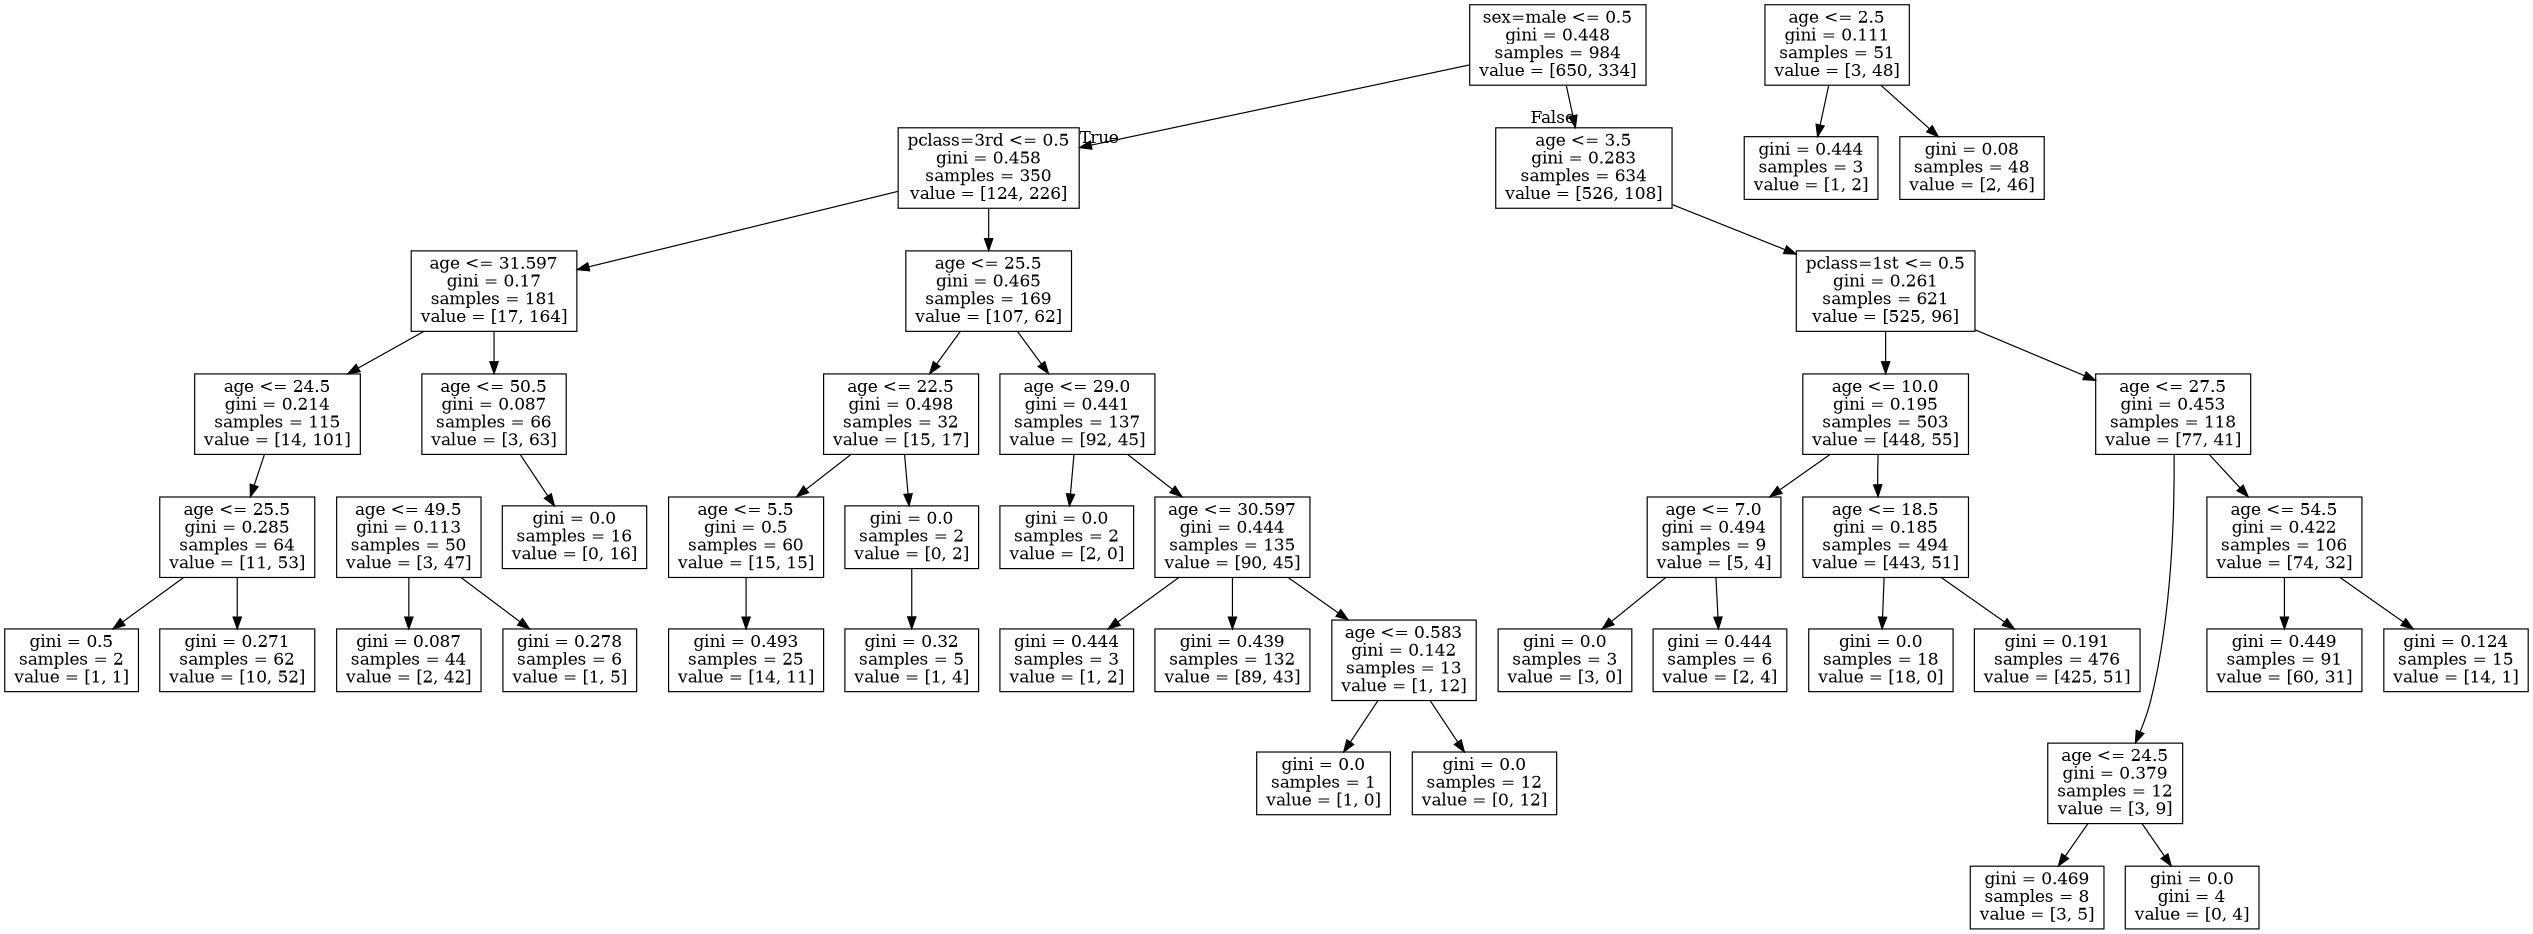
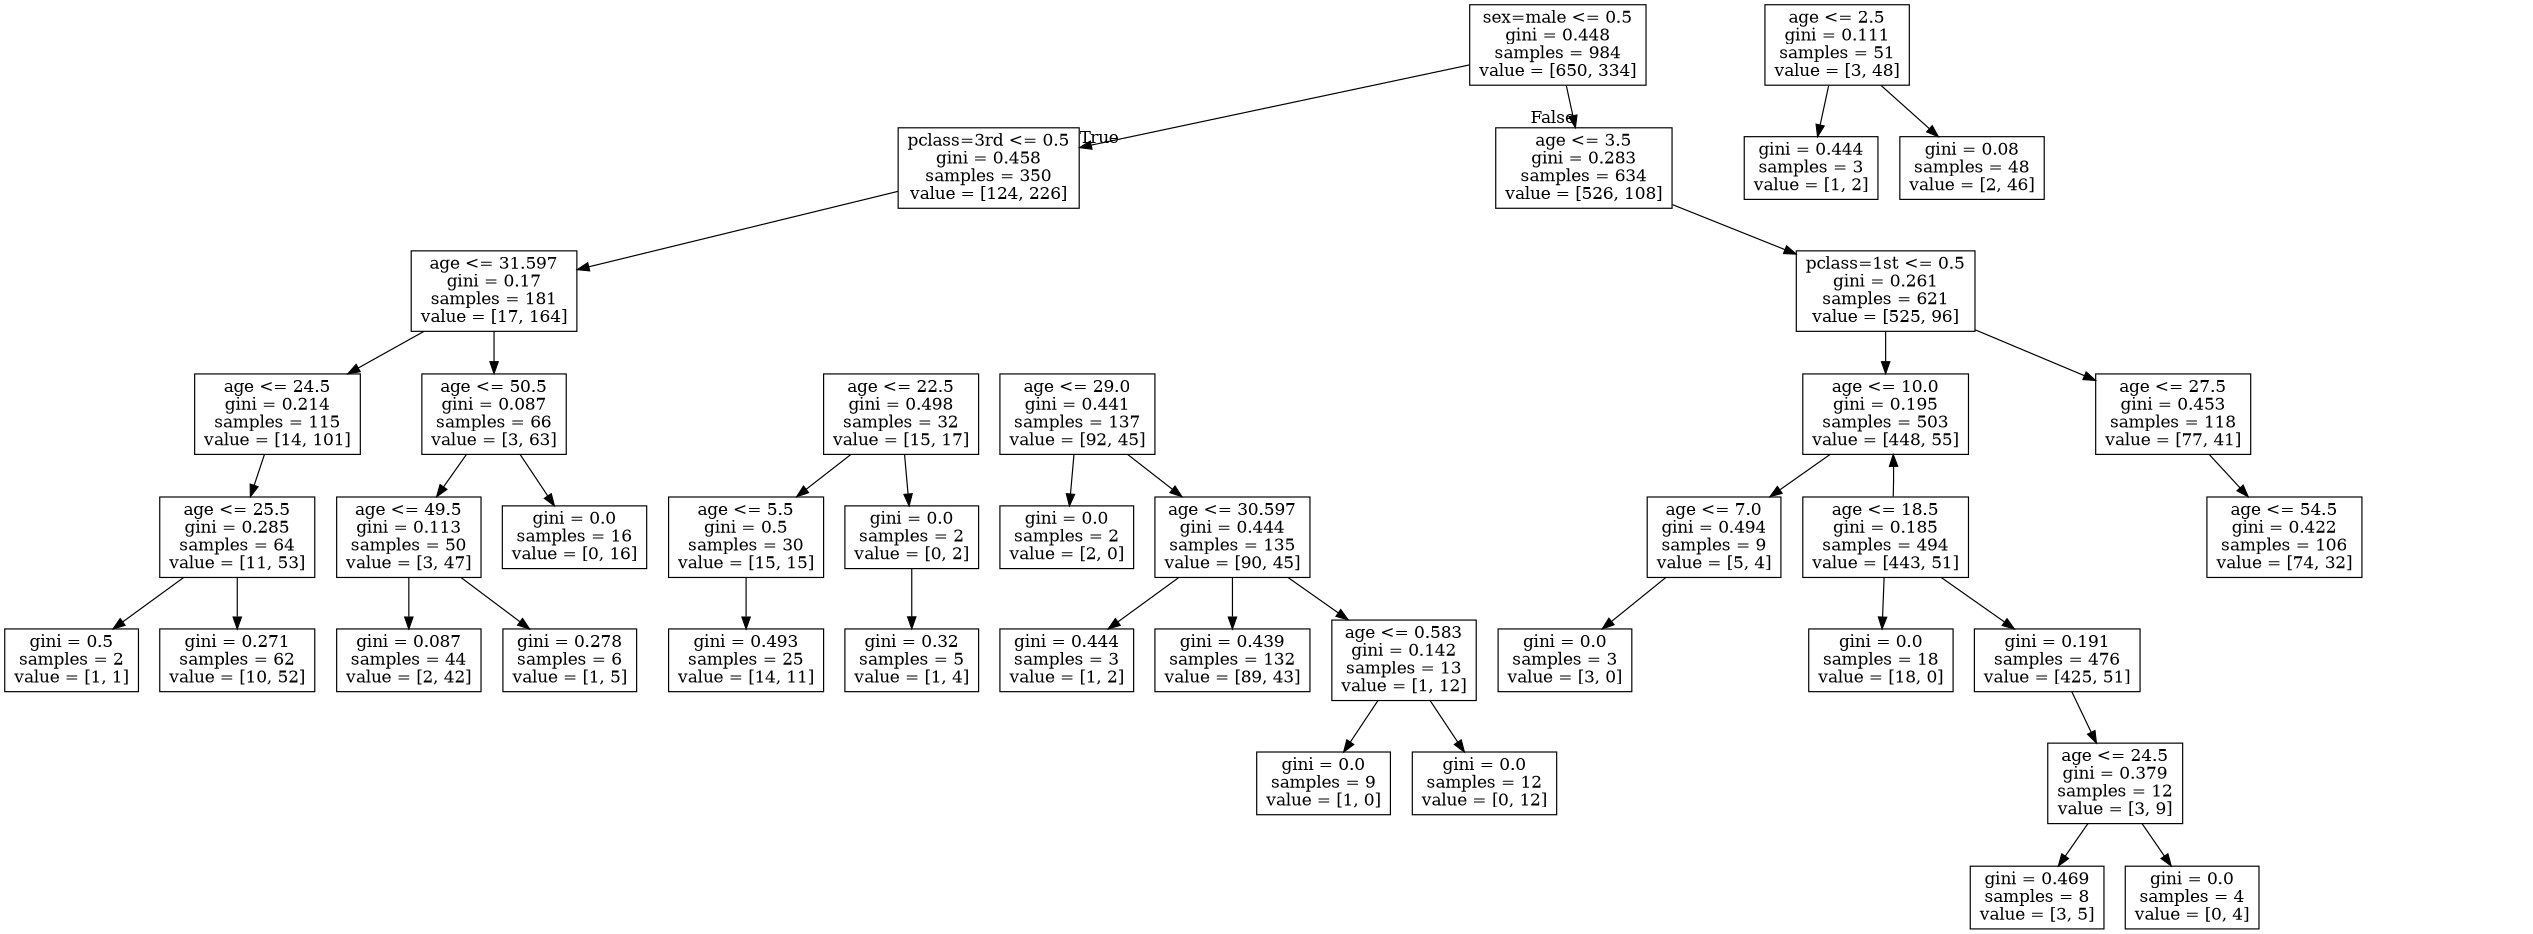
(989, 291) -> none
(1878, 470) -> (1894, 482)
none -> (455, 471)
(746, 537) -> (746, 537)
(2168, 595) -> (2082, 712)
(1720, 660) -> none
(2284, 660) -> none
(2456, 660) -> none
(1324, 783) -> (1324, 783)
(2192, 898) -> (2192, 898)
